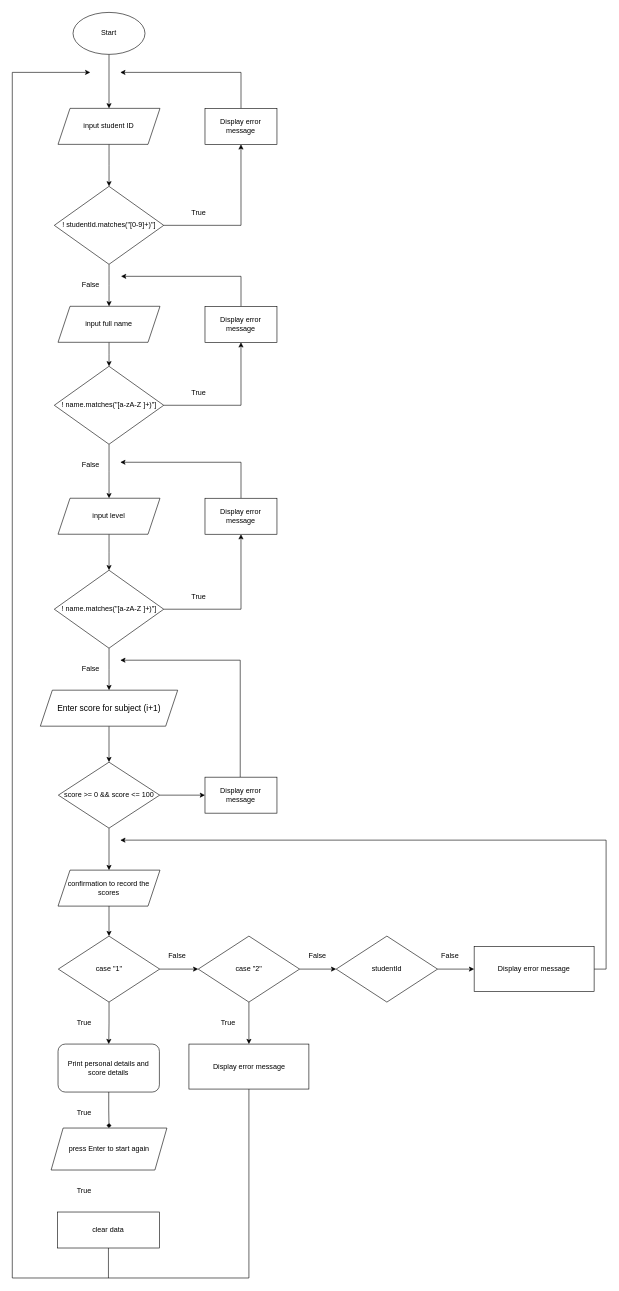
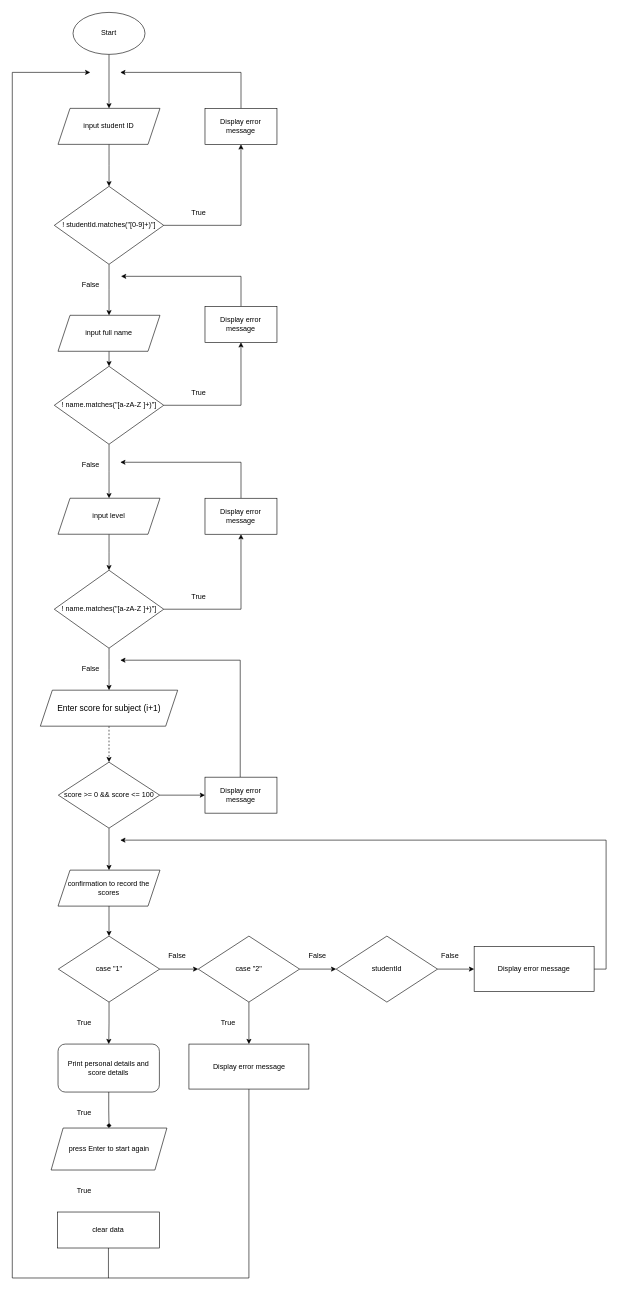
(109, 324) -> (109, 333)
(109, 742) -> (109, 742)
